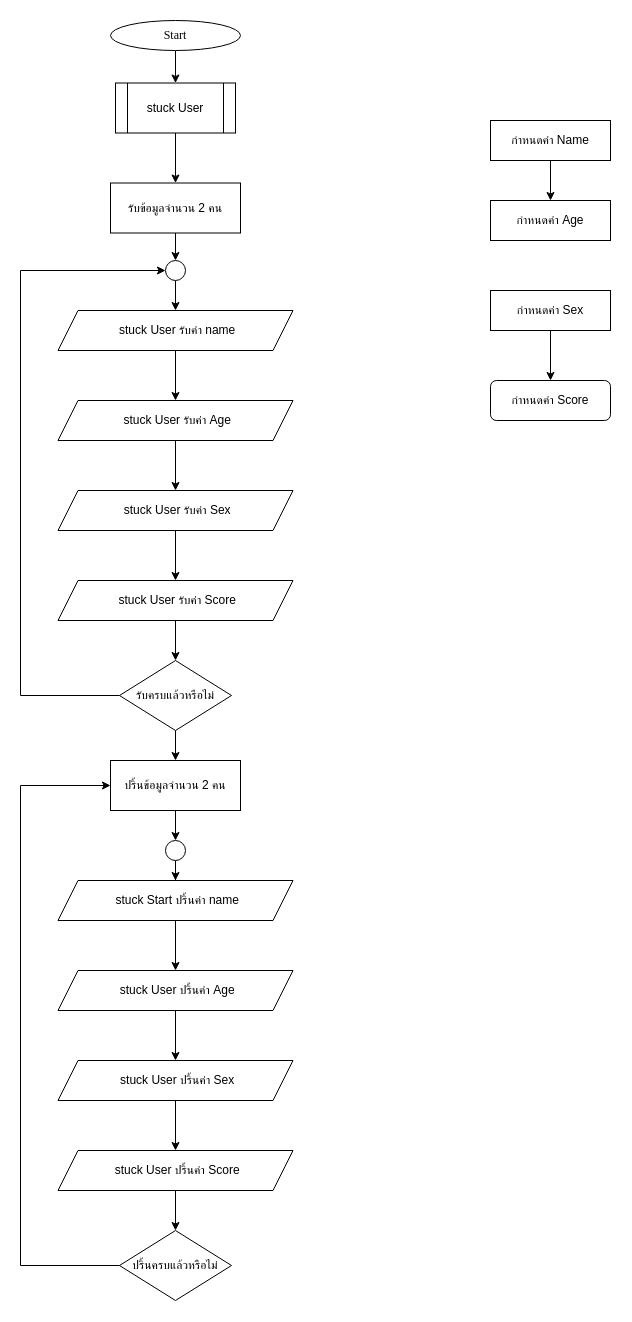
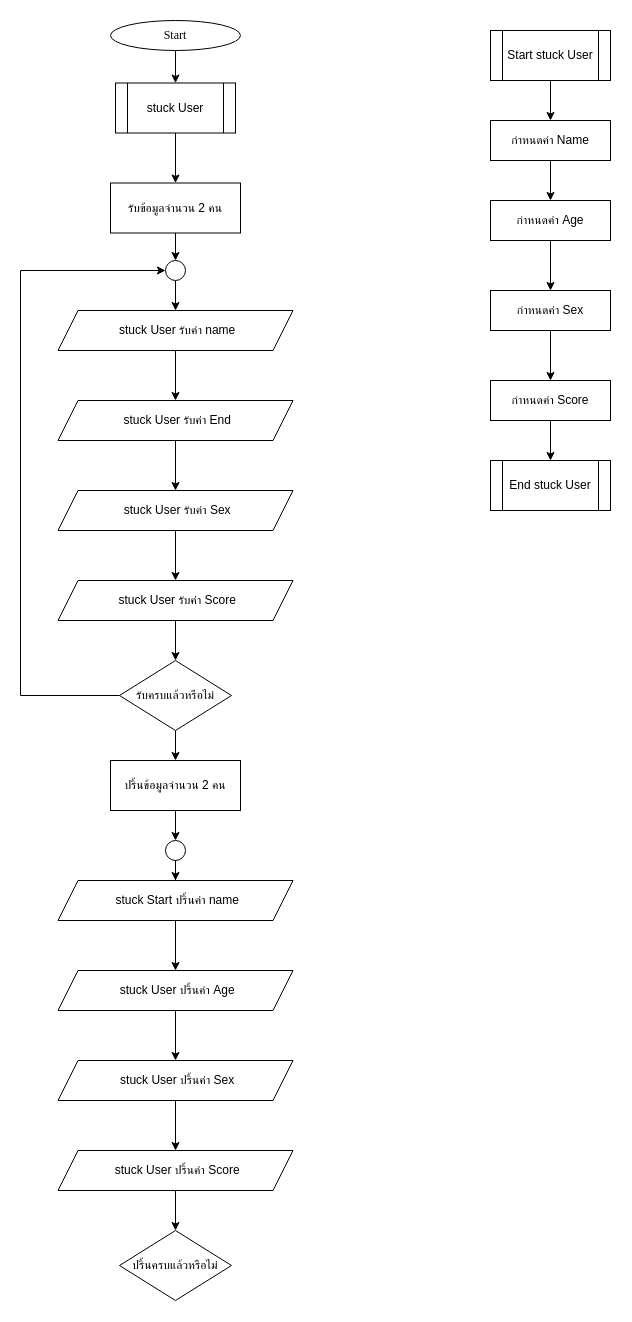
none -> (551, 56)
none -> (551, 97)
none -> (551, 262)
(551, 401) -> (551, 401)
(176, 421) -> (176, 421)
none -> (551, 437)
none -> (551, 486)
(21, 1034) -> none
